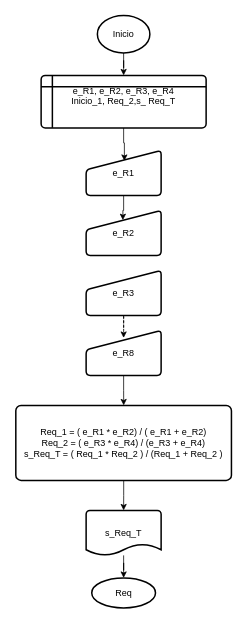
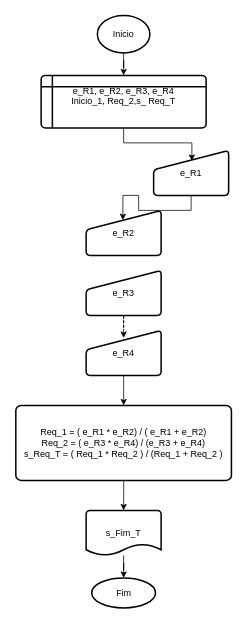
(123, 173) -> (191, 173)
(123, 353) -> (123, 353)
(123, 533) -> (123, 533)
(124, 593) -> (124, 593)
